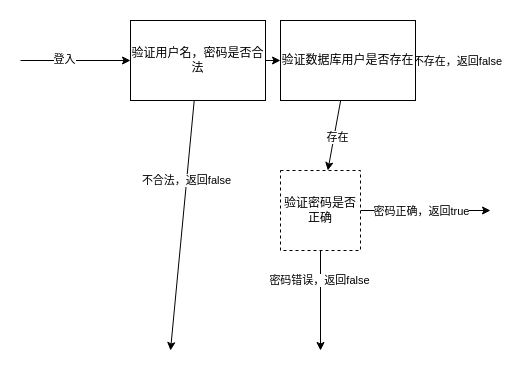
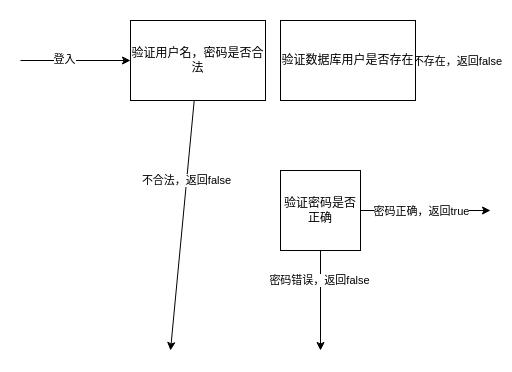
(270, 61) -> none
(335, 132) -> none
(321, 211) -> (321, 211)
